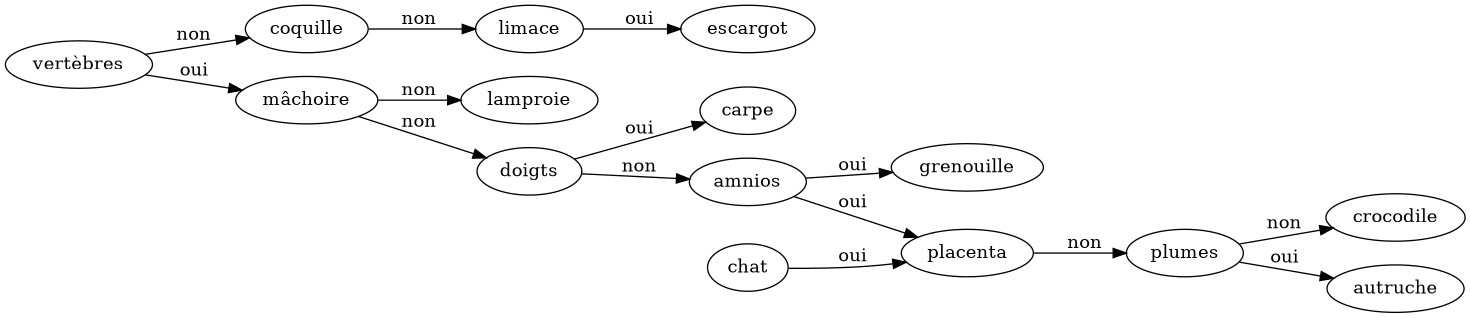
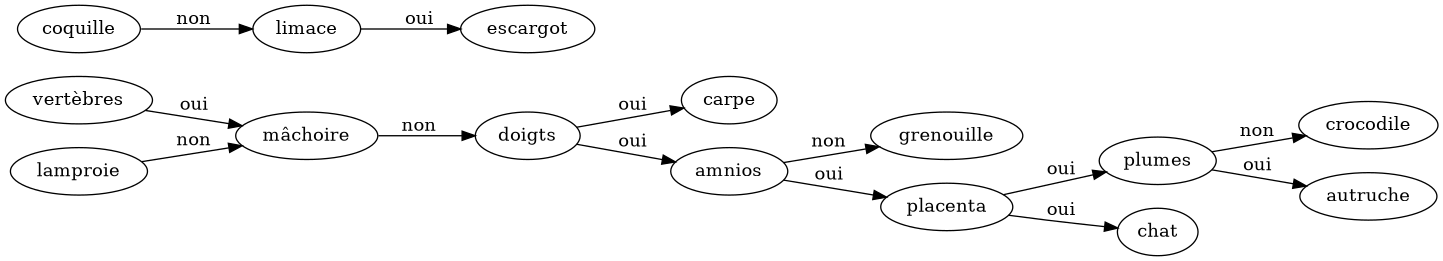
(191, 47) -> none
(413, 100) -> (185, 155)
(853, 165) -> (829, 142)
(639, 167) -> (633, 142)
(1085, 243) -> (1061, 169)
(841, 268) -> (1056, 221)
